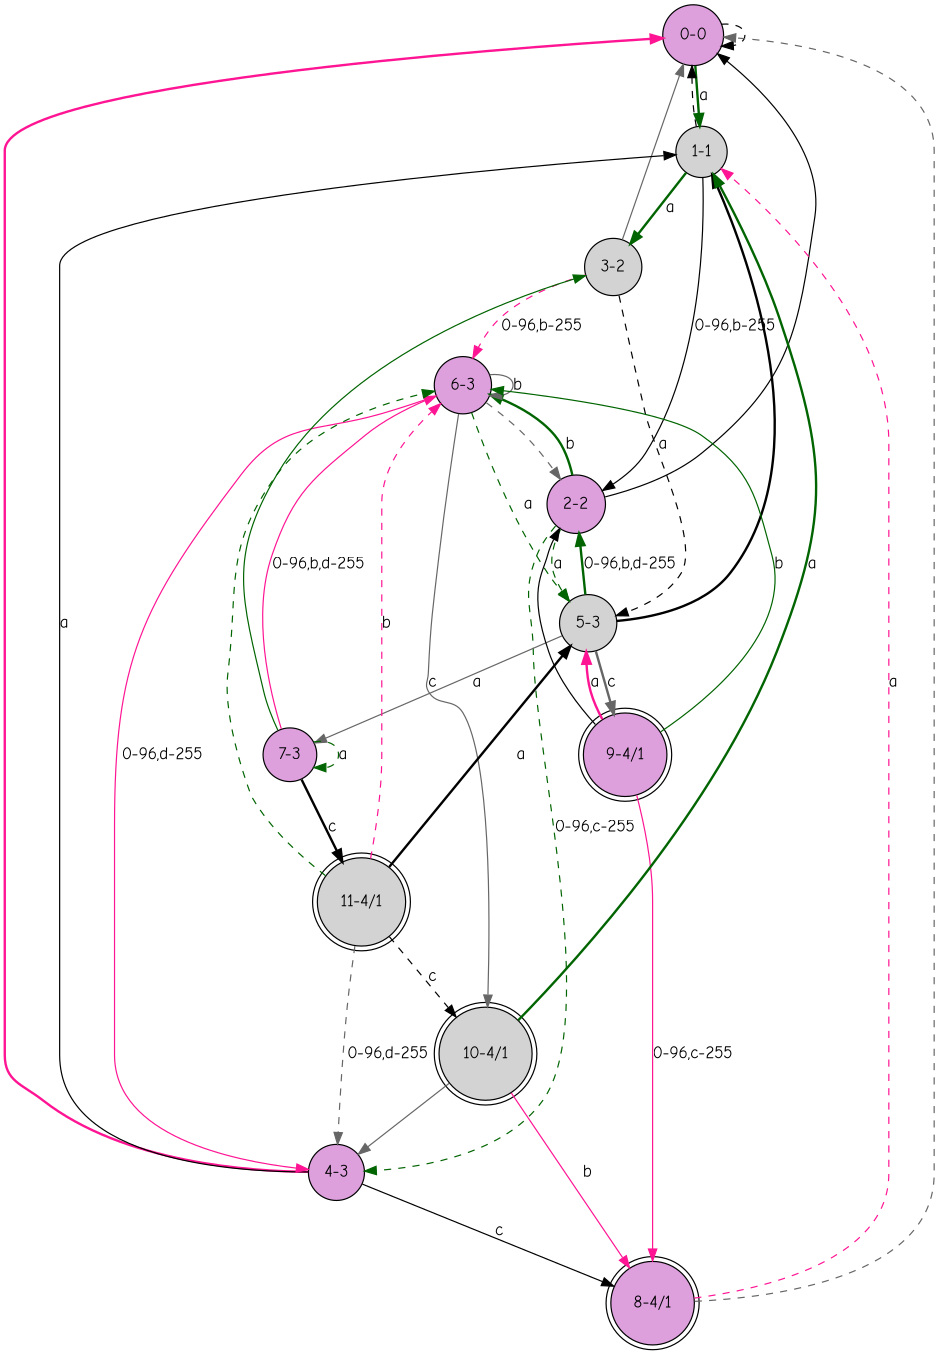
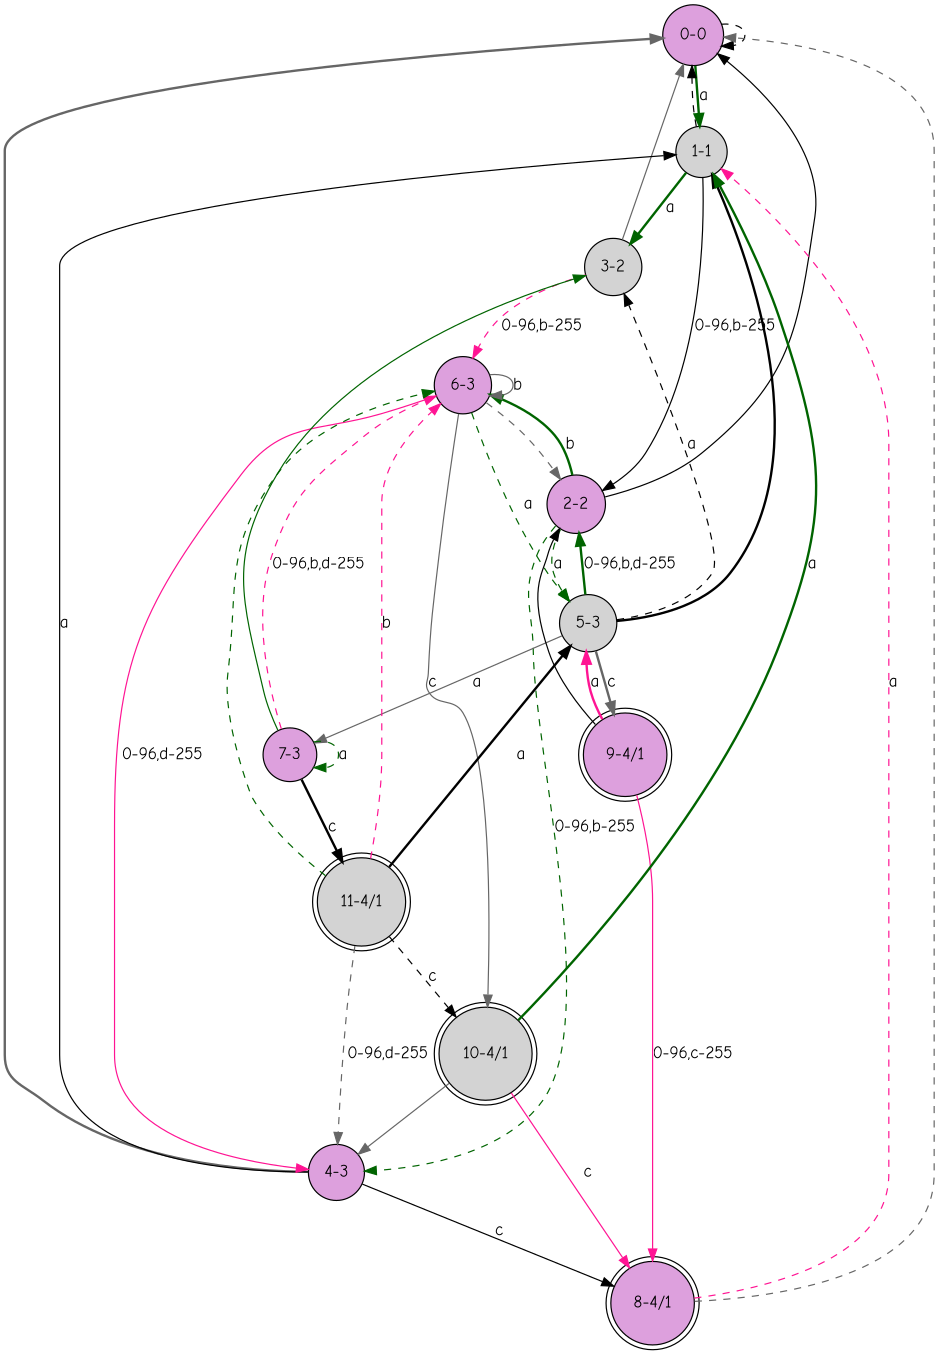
(5, 442) -> (5, 442)
(664, 467) -> (698, 488)
(753, 495) -> none
(280, 533) -> (280, 533)
(595, 827) -> (595, 827)
(588, 1172) -> (588, 1172)
